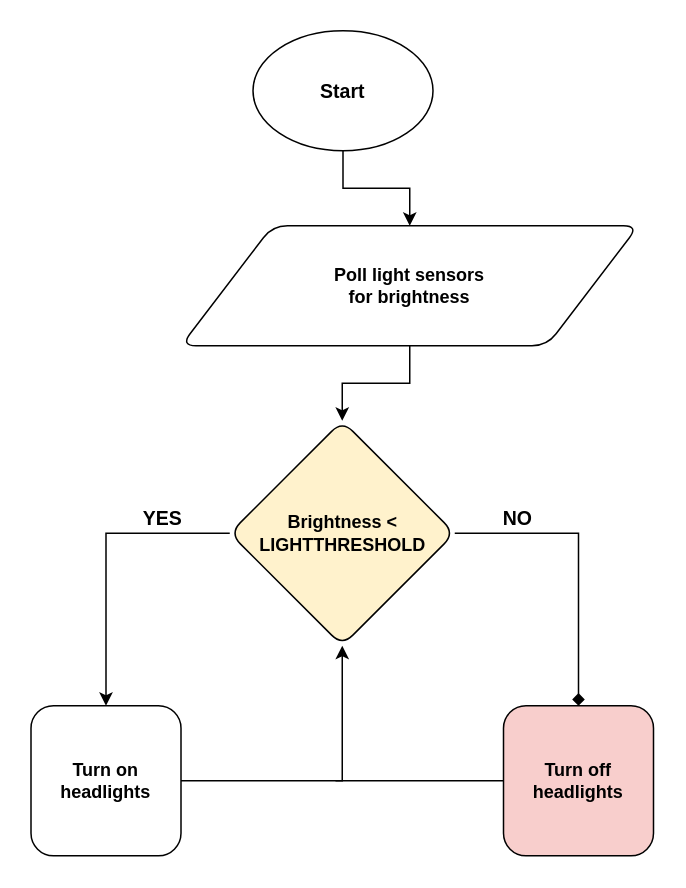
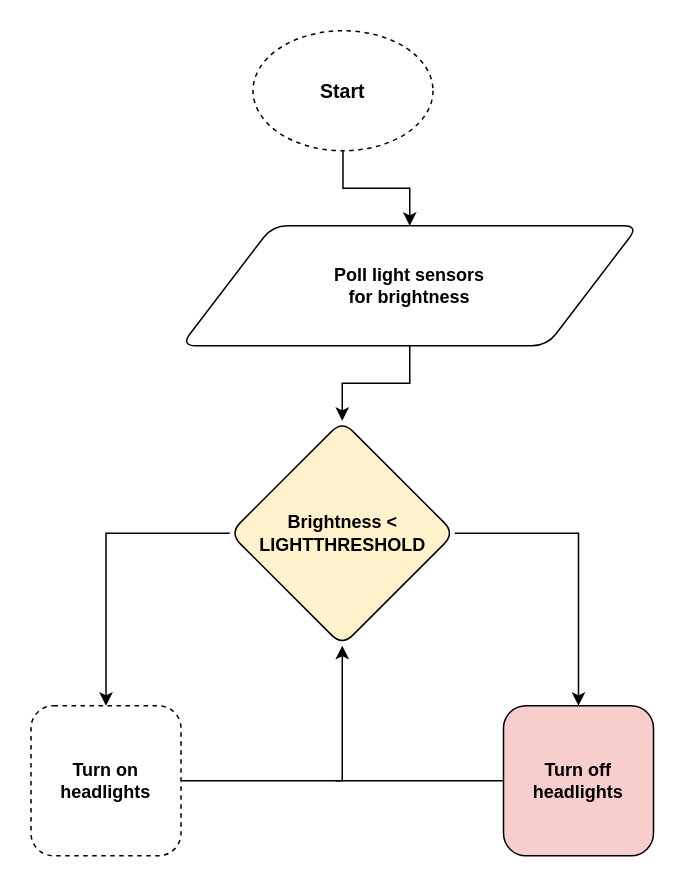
(343, 91) -> (343, 91)
(170, 518) -> none
(523, 518) -> none
(578, 693) -> (578, 694)
(106, 781) -> (106, 781)
